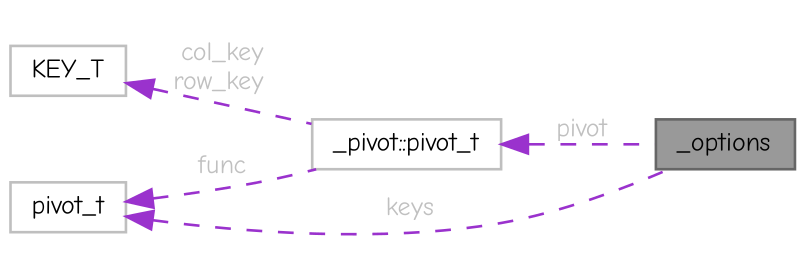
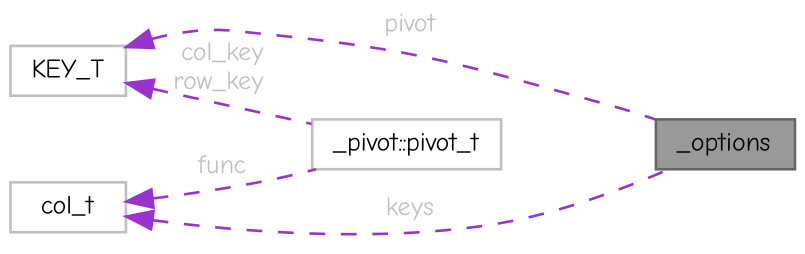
(592, 144) -> (407, 54)
(68, 207) -> (68, 207)
